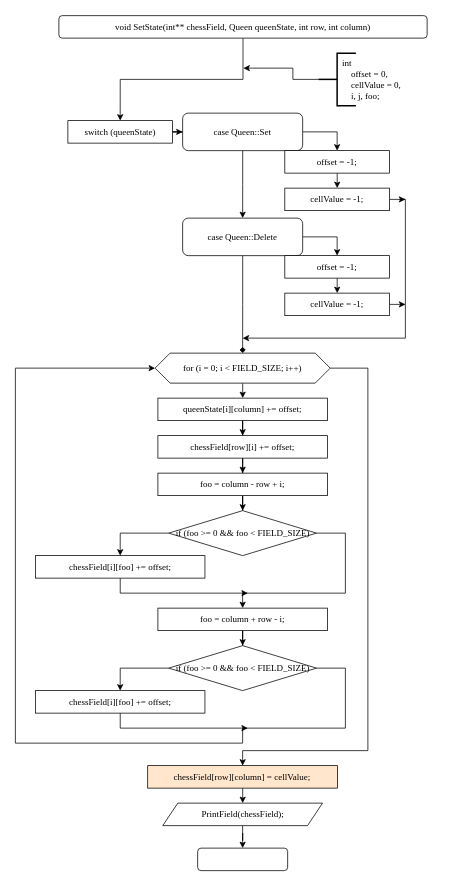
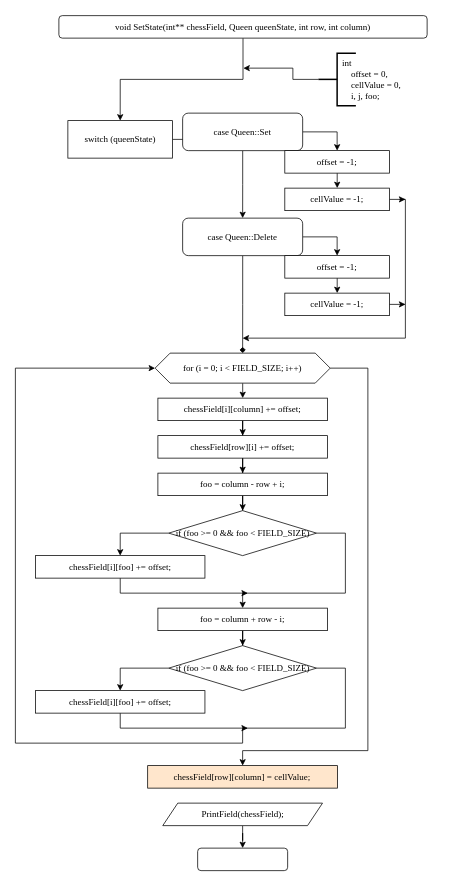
(120, 132) -> (120, 139)
(243, 409) -> (243, 409)
(243, 793) -> none
